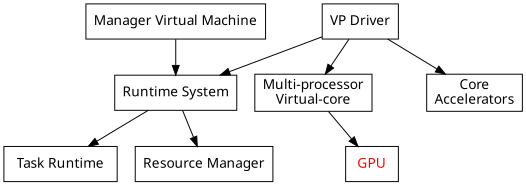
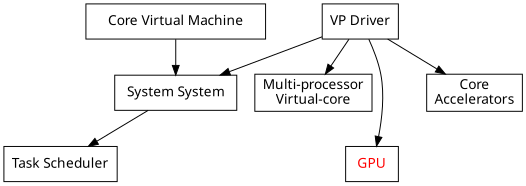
(176, 21) -> (176, 21)
(176, 93) -> (176, 93)
(340, 125) -> (382, 87)
(61, 164) -> (61, 164)
(204, 164) -> none
